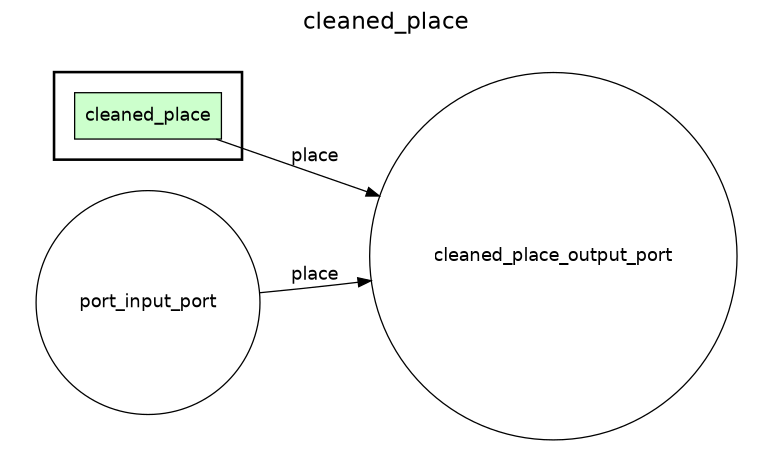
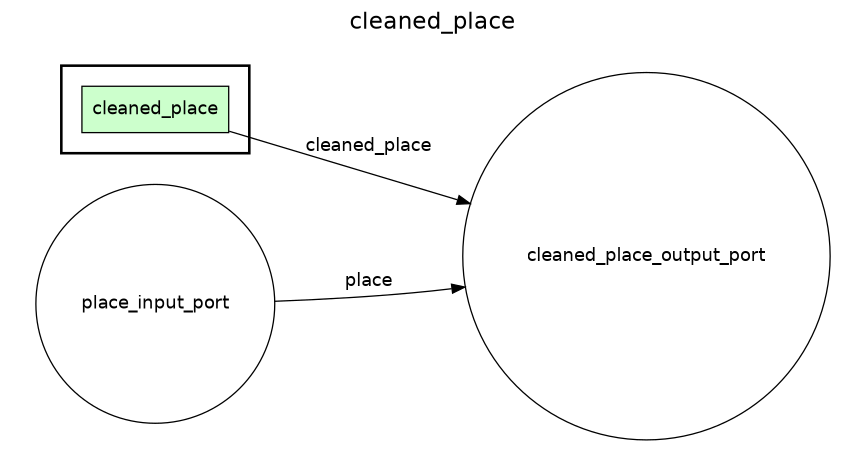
(315, 156) -> (369, 146)
(148, 303) -> (155, 304)
